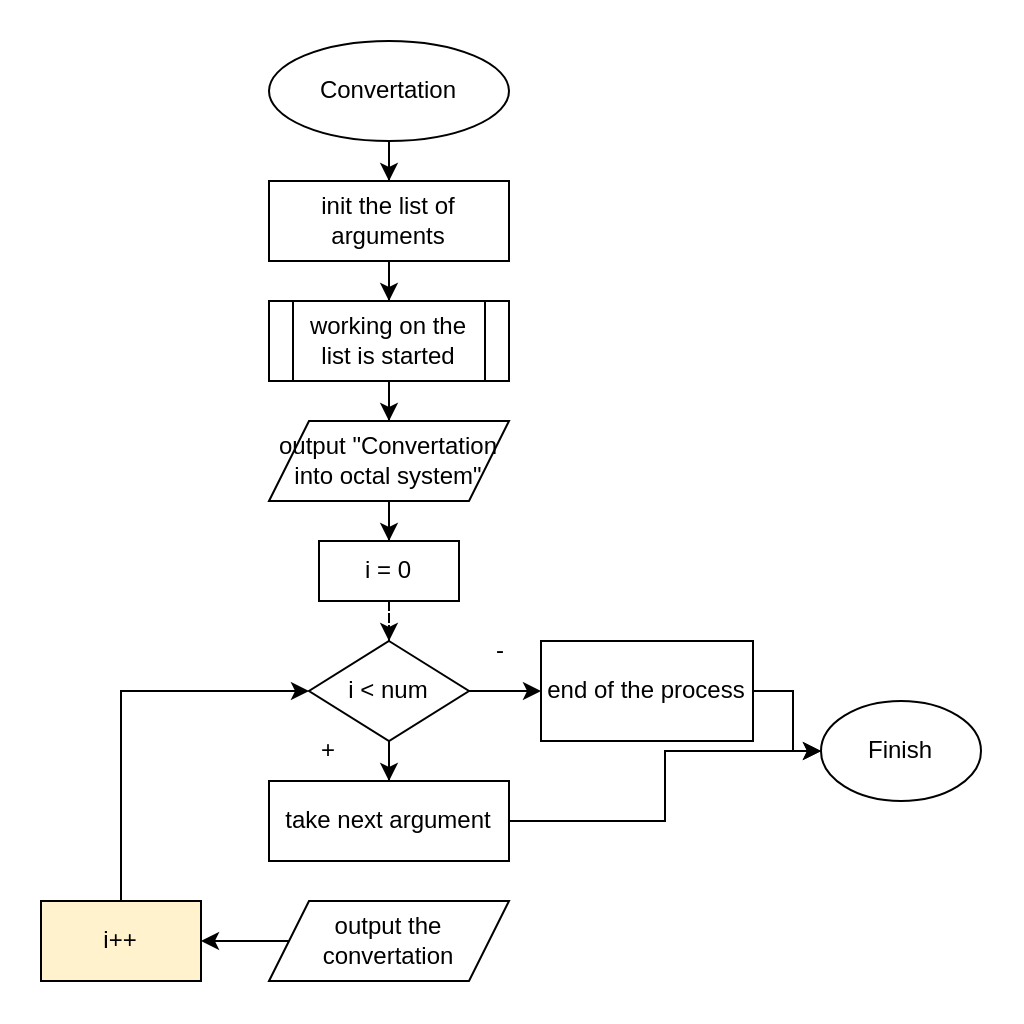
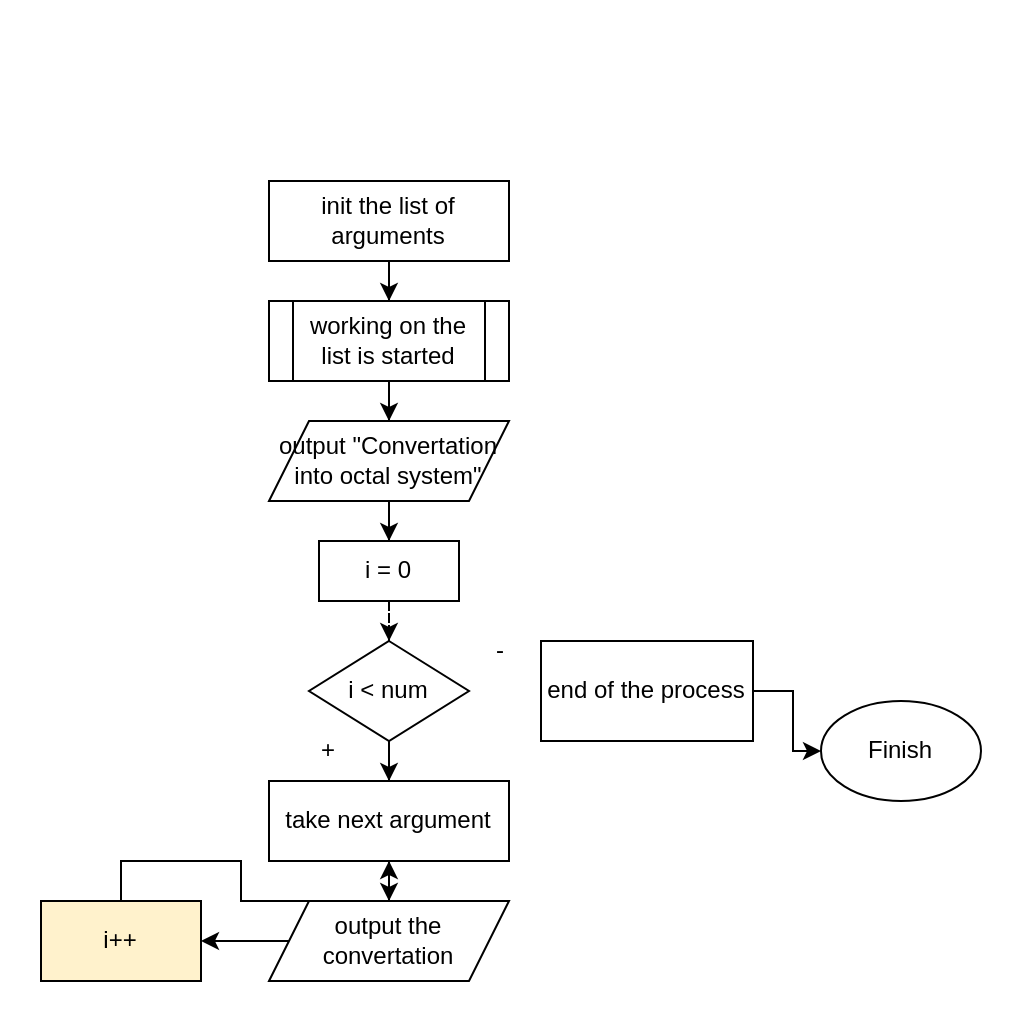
(389, 91) -> none
(389, 168) -> none
(122, 691) -> (234, 861)
(506, 691) -> none
(665, 802) -> (389, 861)
